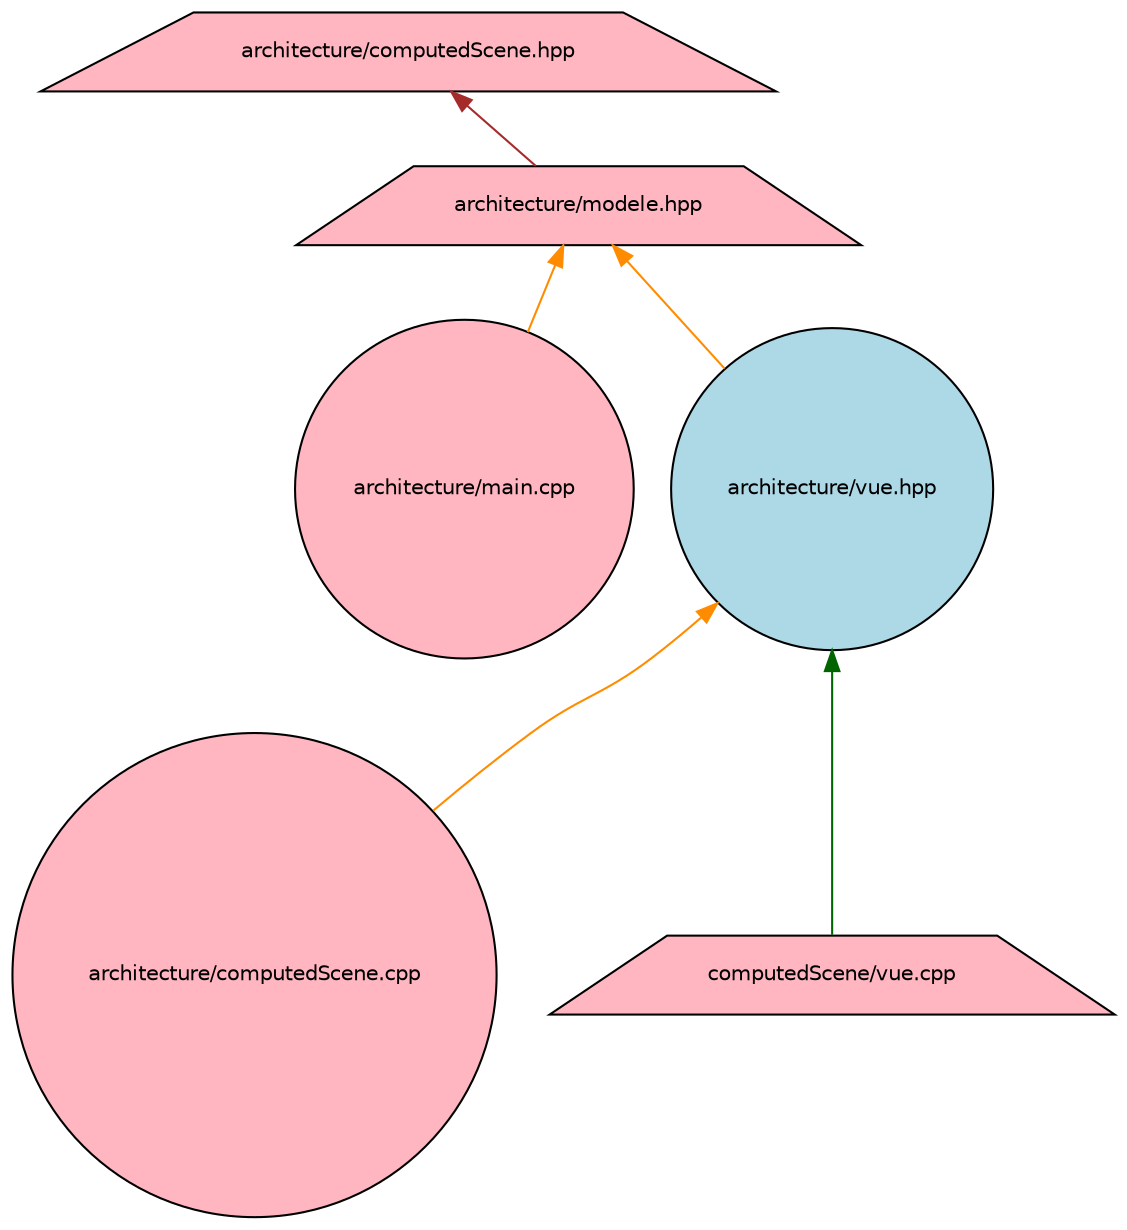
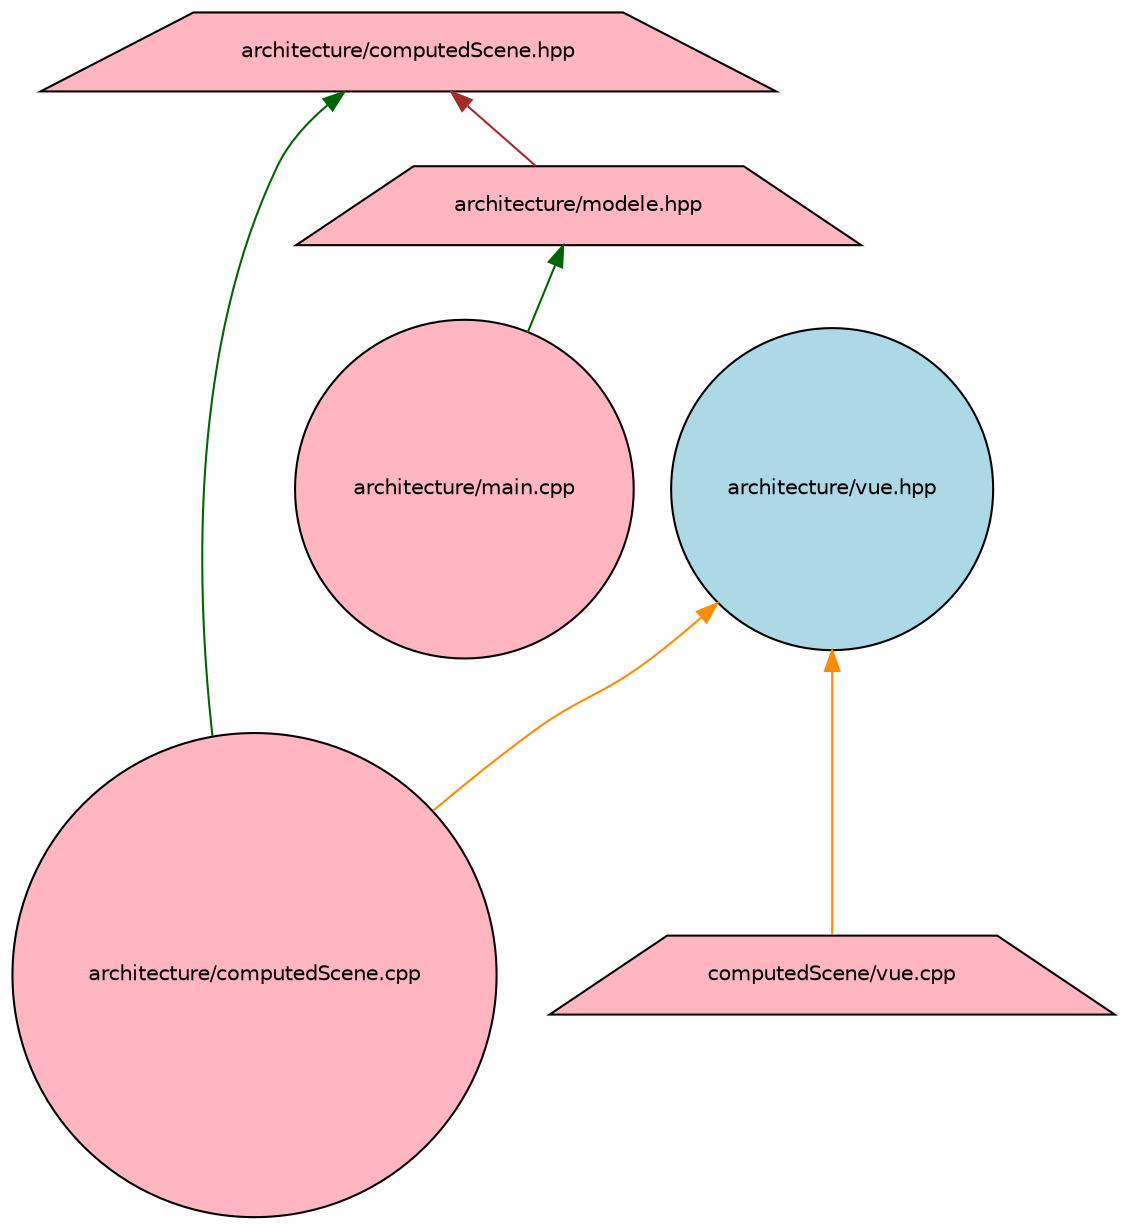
(542, 298) -> (542, 298)
(676, 315) -> none
none -> (212, 407)
(832, 803) -> (832, 803)
